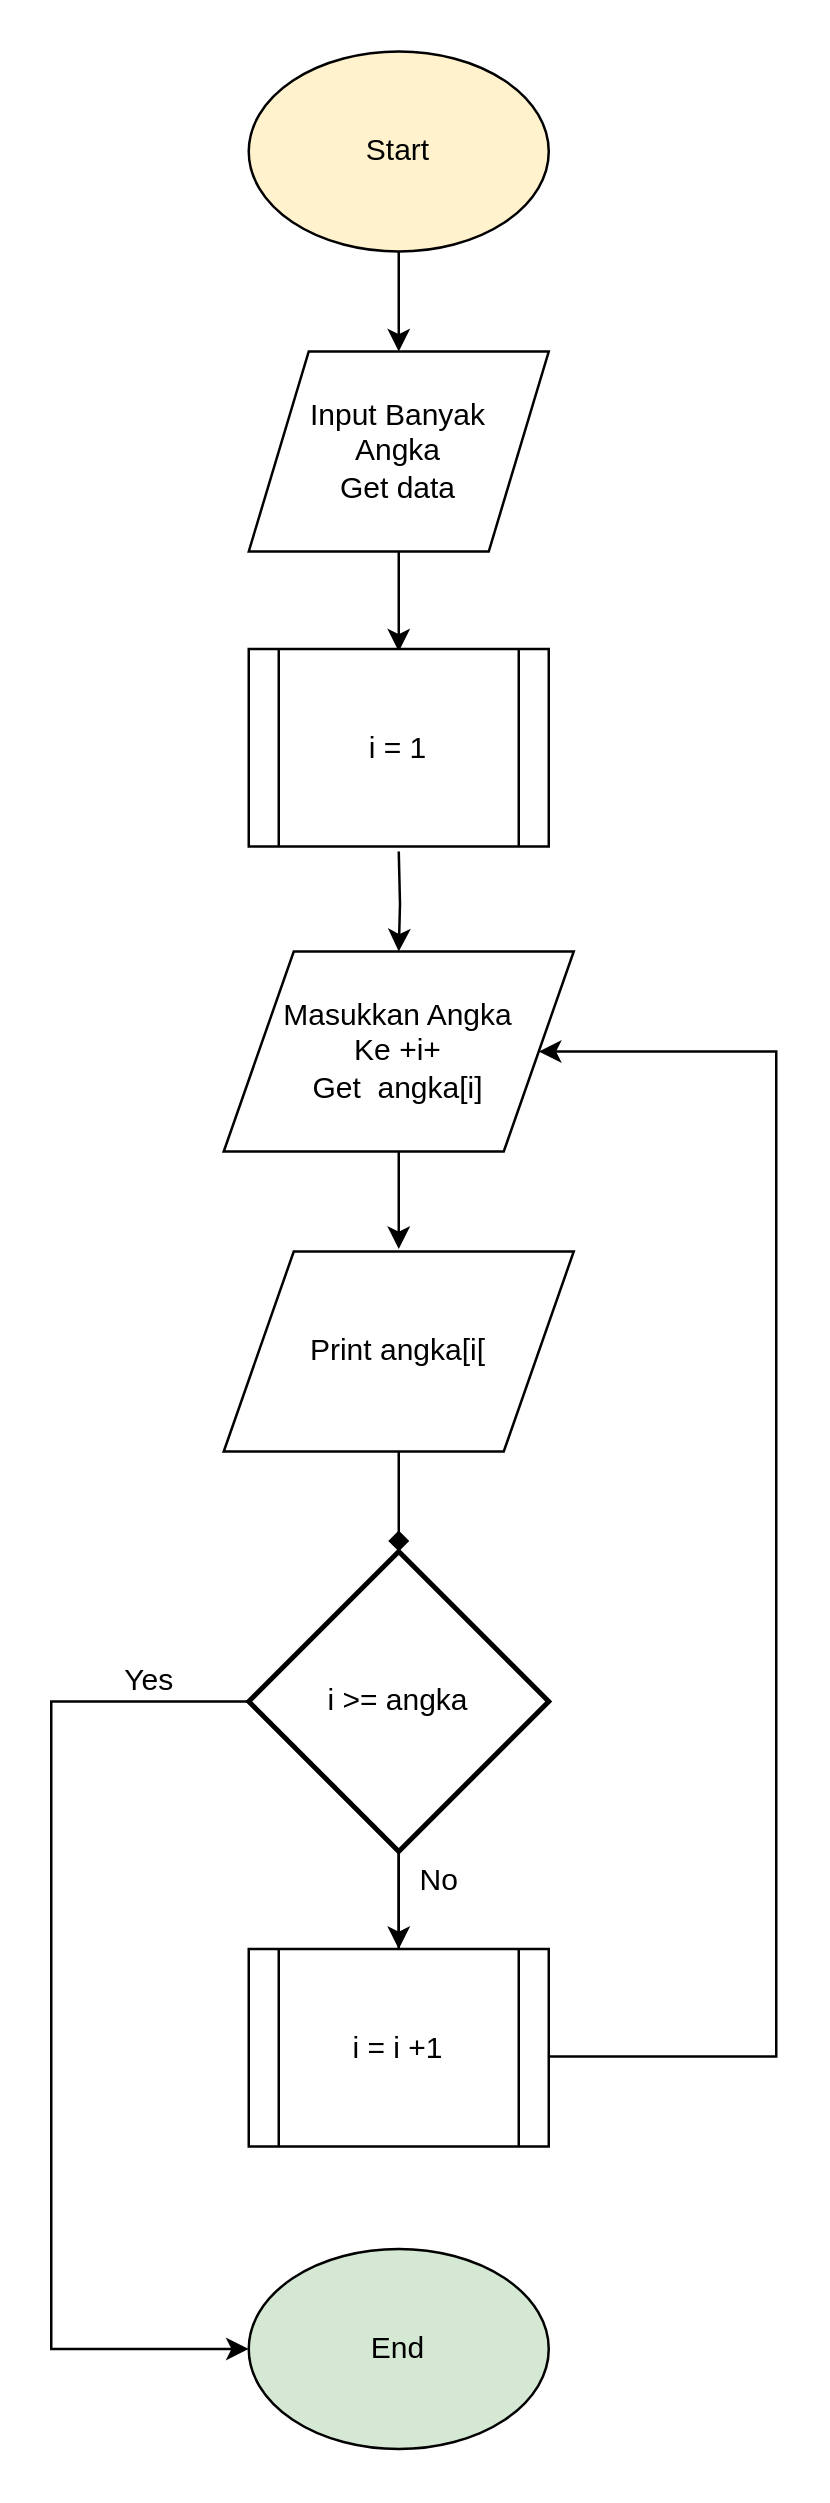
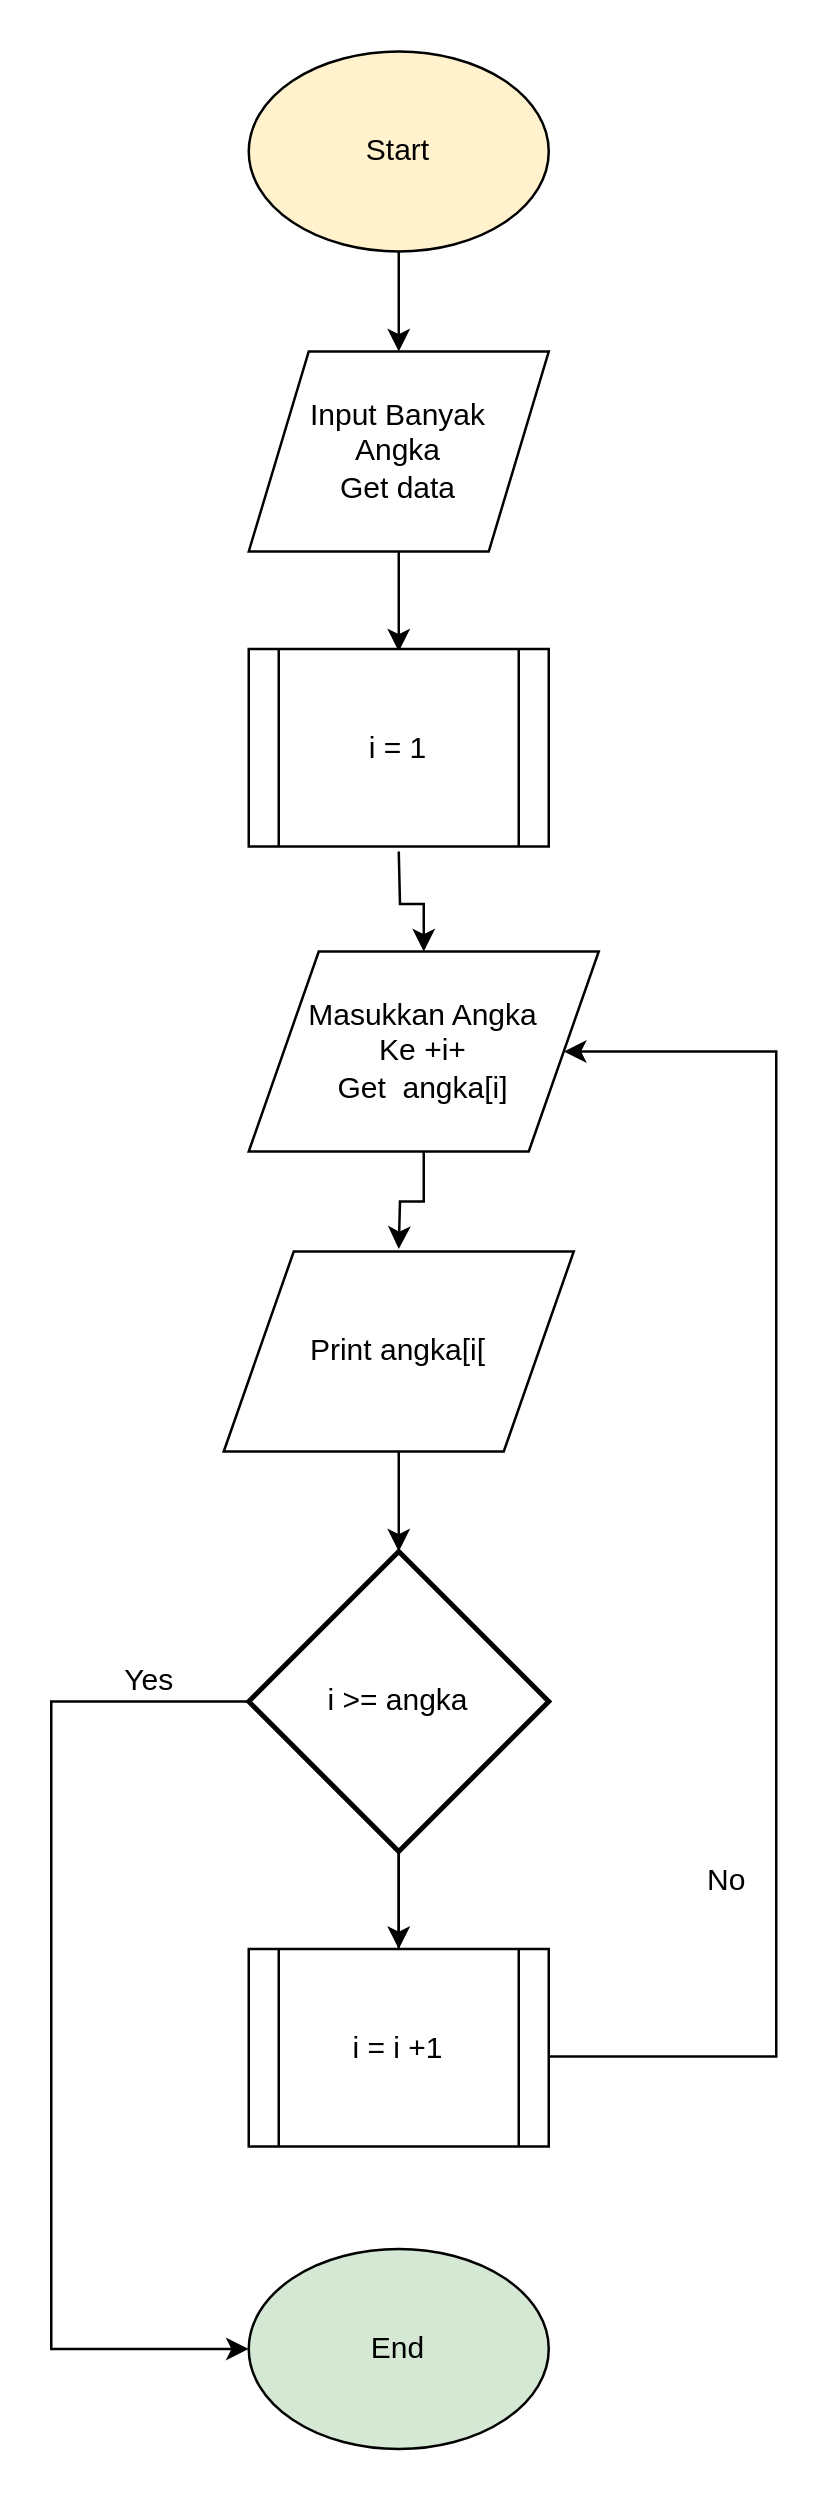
(399, 1051) -> (424, 1051)
(399, 1531) -> (399, 1532)
(439, 1881) -> (726, 1881)
